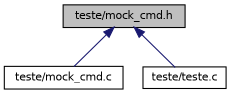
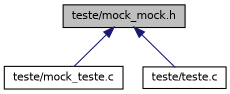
(124, 16) -> (124, 16)
(64, 78) -> (64, 78)
